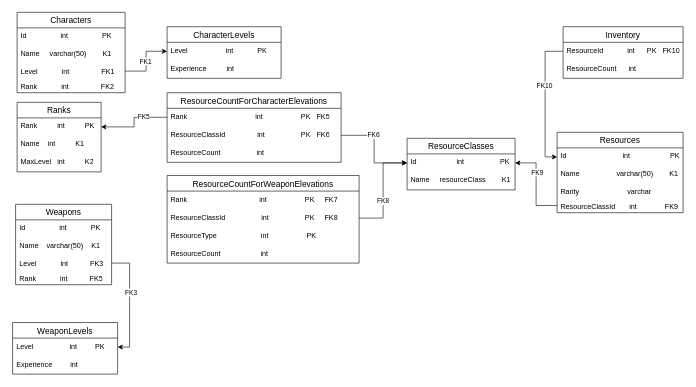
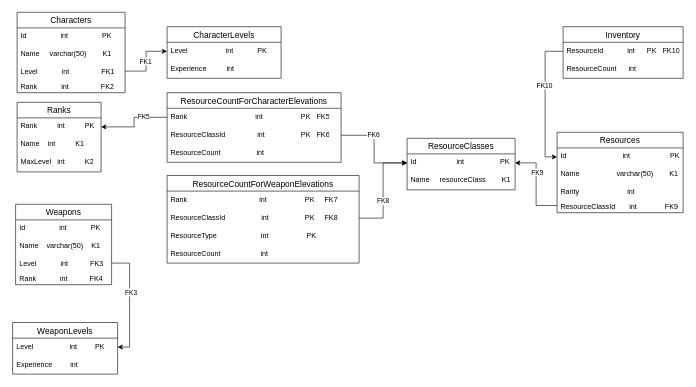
(621, 197) -> (614, 192)
(65, 283) -> (65, 283)
